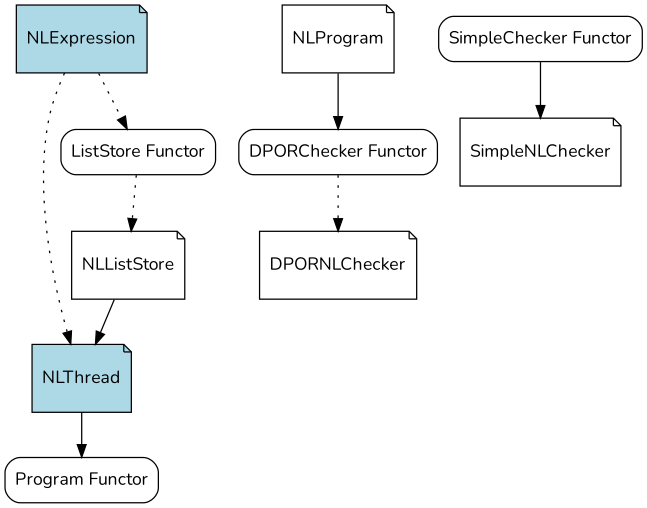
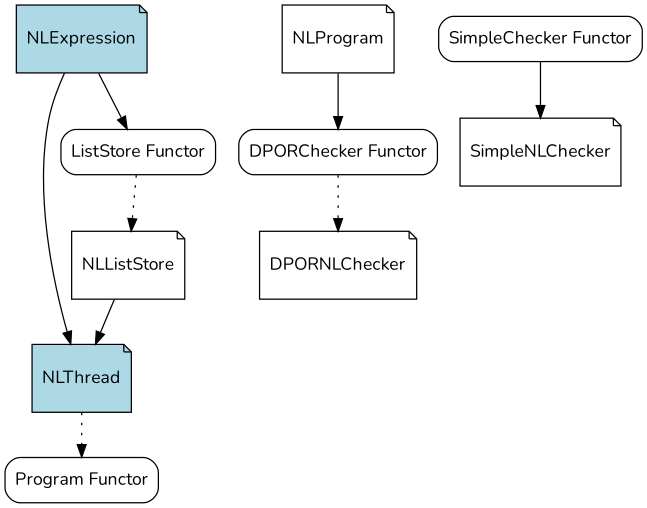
(110, 96) -> (110, 96)
(44, 202) -> (44, 202)
(82, 429) -> (82, 429)
